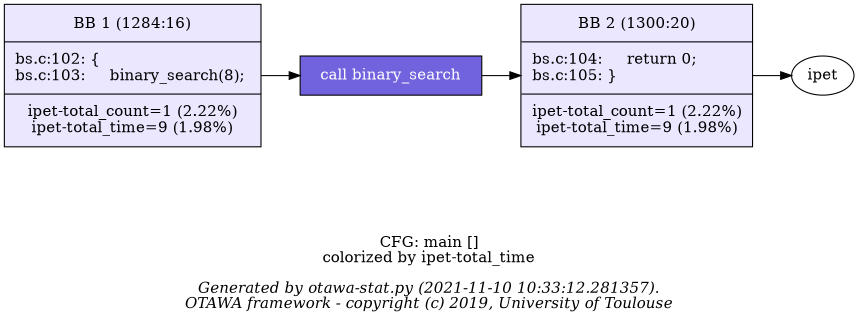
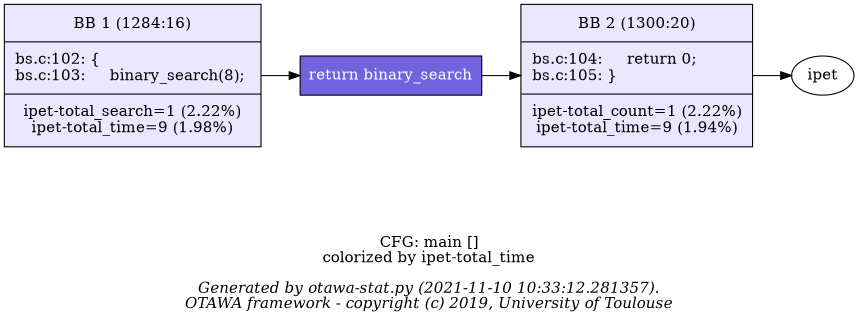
(391, 76) -> (391, 76)
(133, 111) -> (133, 111)
(637, 128) -> (637, 128)
